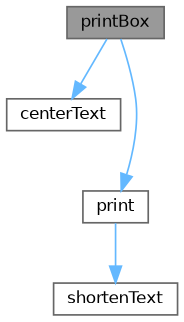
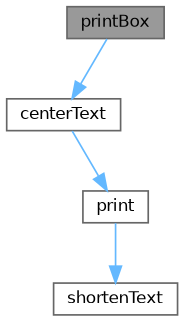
(136, 106) -> (85, 153)
